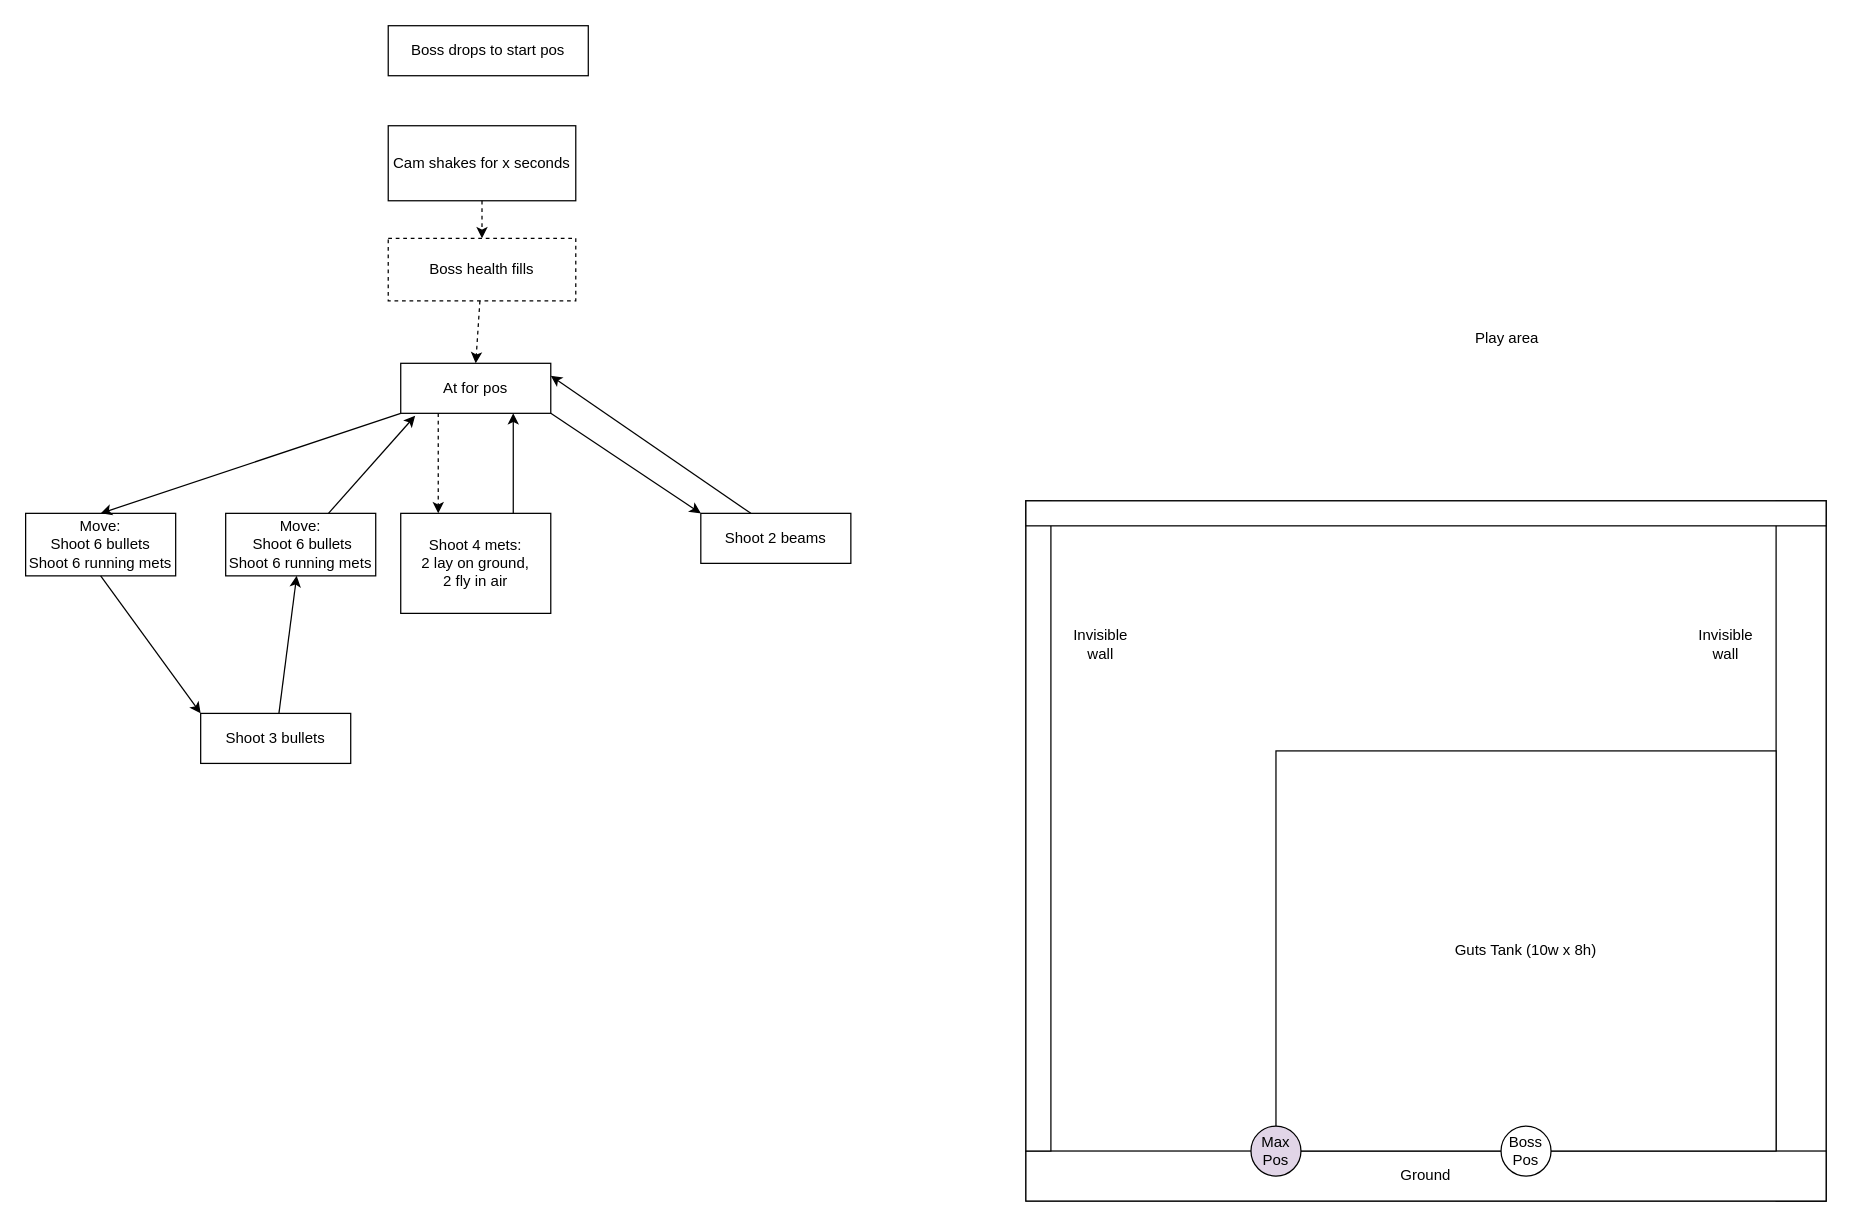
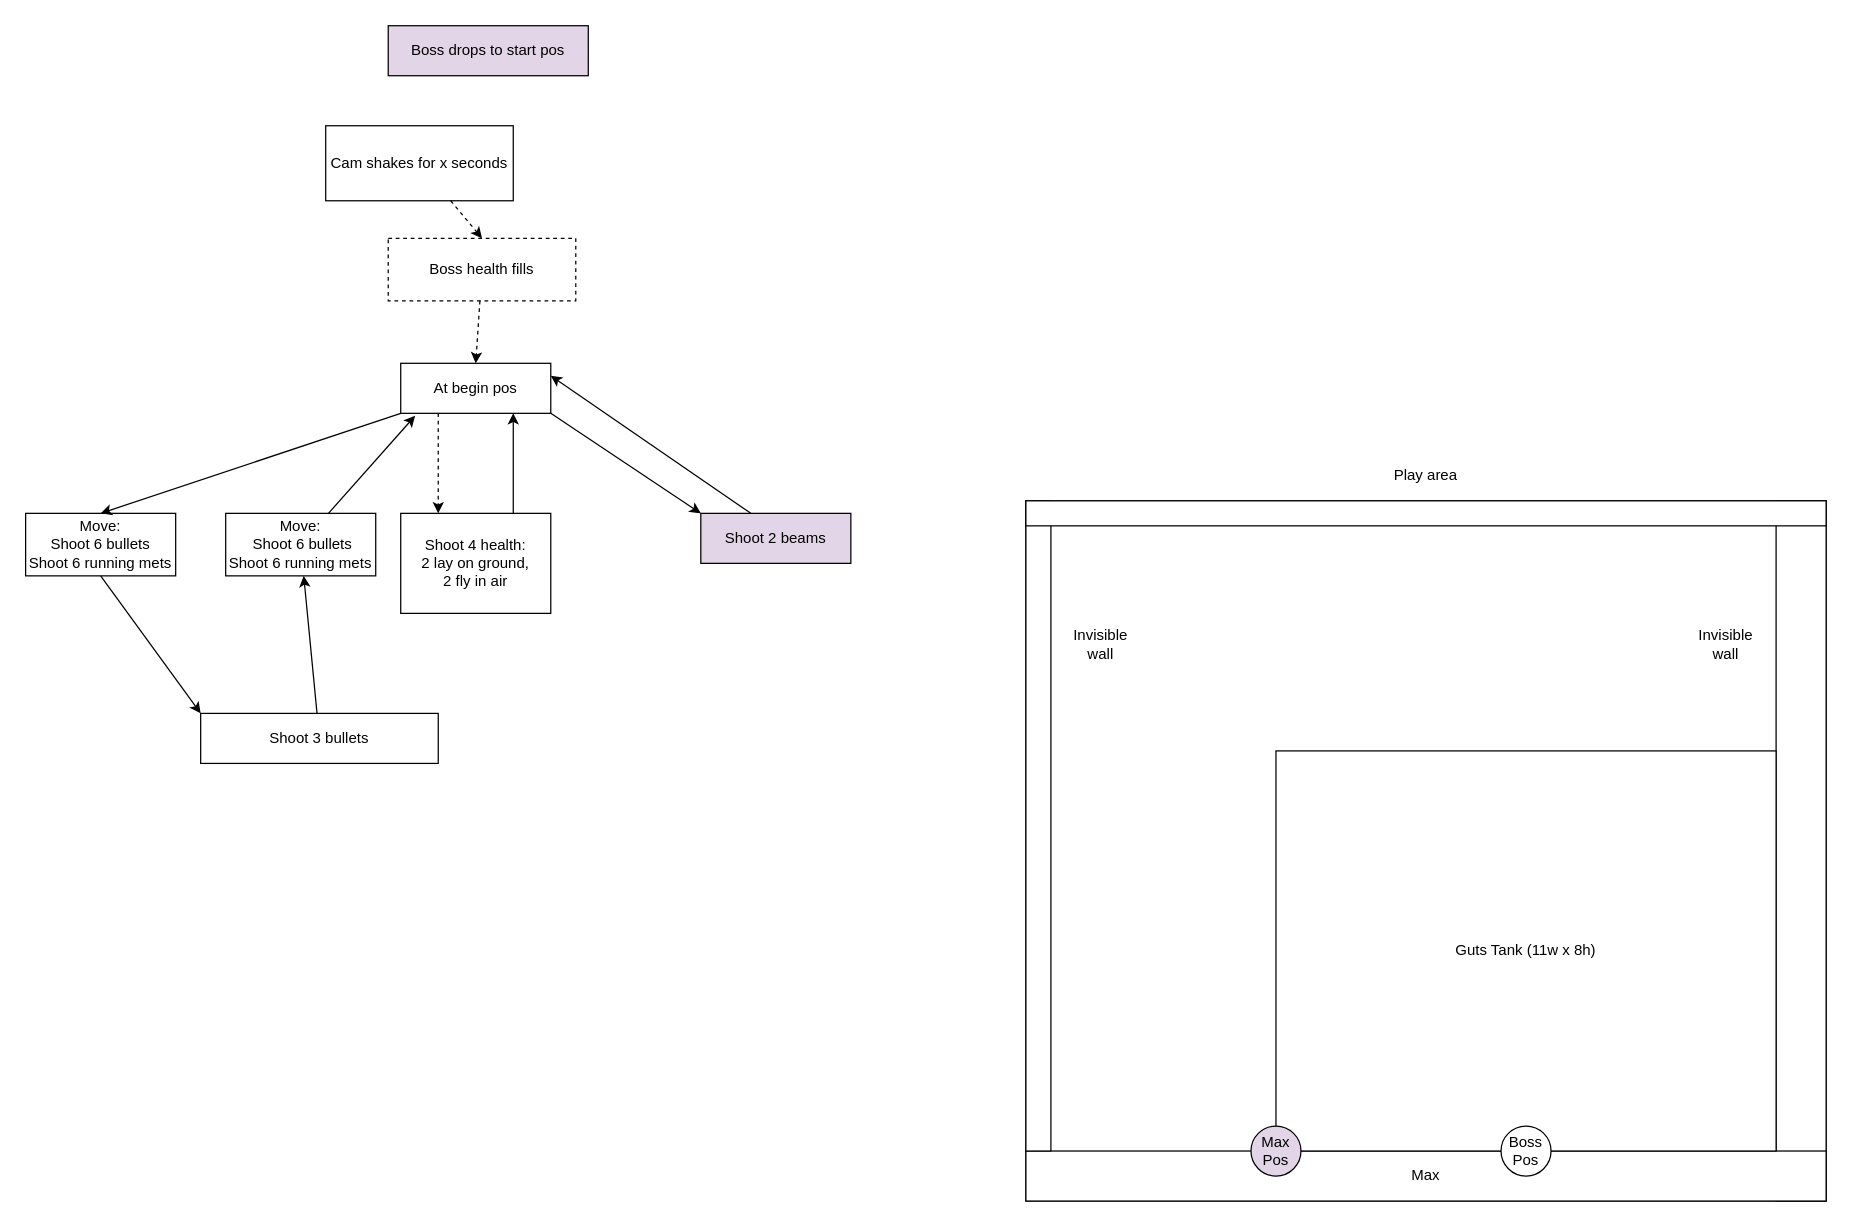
(488, 51) -> (488, 51)
(482, 163) -> (419, 163)
(1507, 338) -> (1426, 476)
(476, 388) -> (476, 388)
(776, 538) -> (776, 538)
(476, 563) -> (476, 563)
(276, 738) -> (319, 738)
(1526, 951) -> (1526, 951)
(1426, 1176) -> (1426, 1176)
